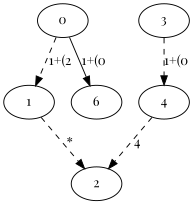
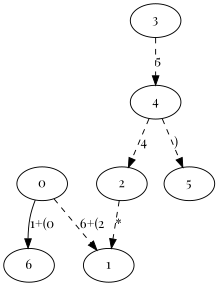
(60, 61) -> (92, 225)
(176, 61) -> (159, 61)
(60, 139) -> (116, 220)
none -> (189, 184)
